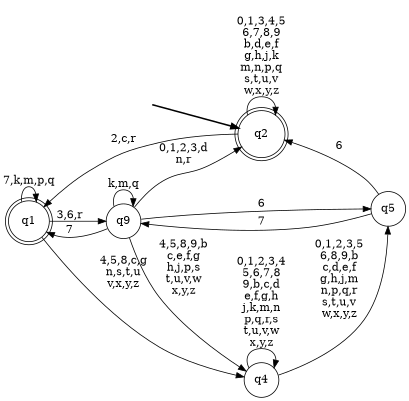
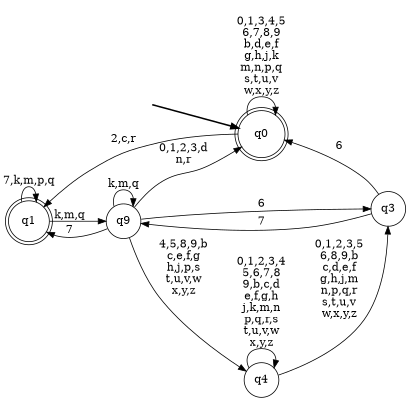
(262, 134) -> (262, 134)
(388, 209) -> (388, 209)
(70, 215) -> (70, 215)
(127, 324) -> none
